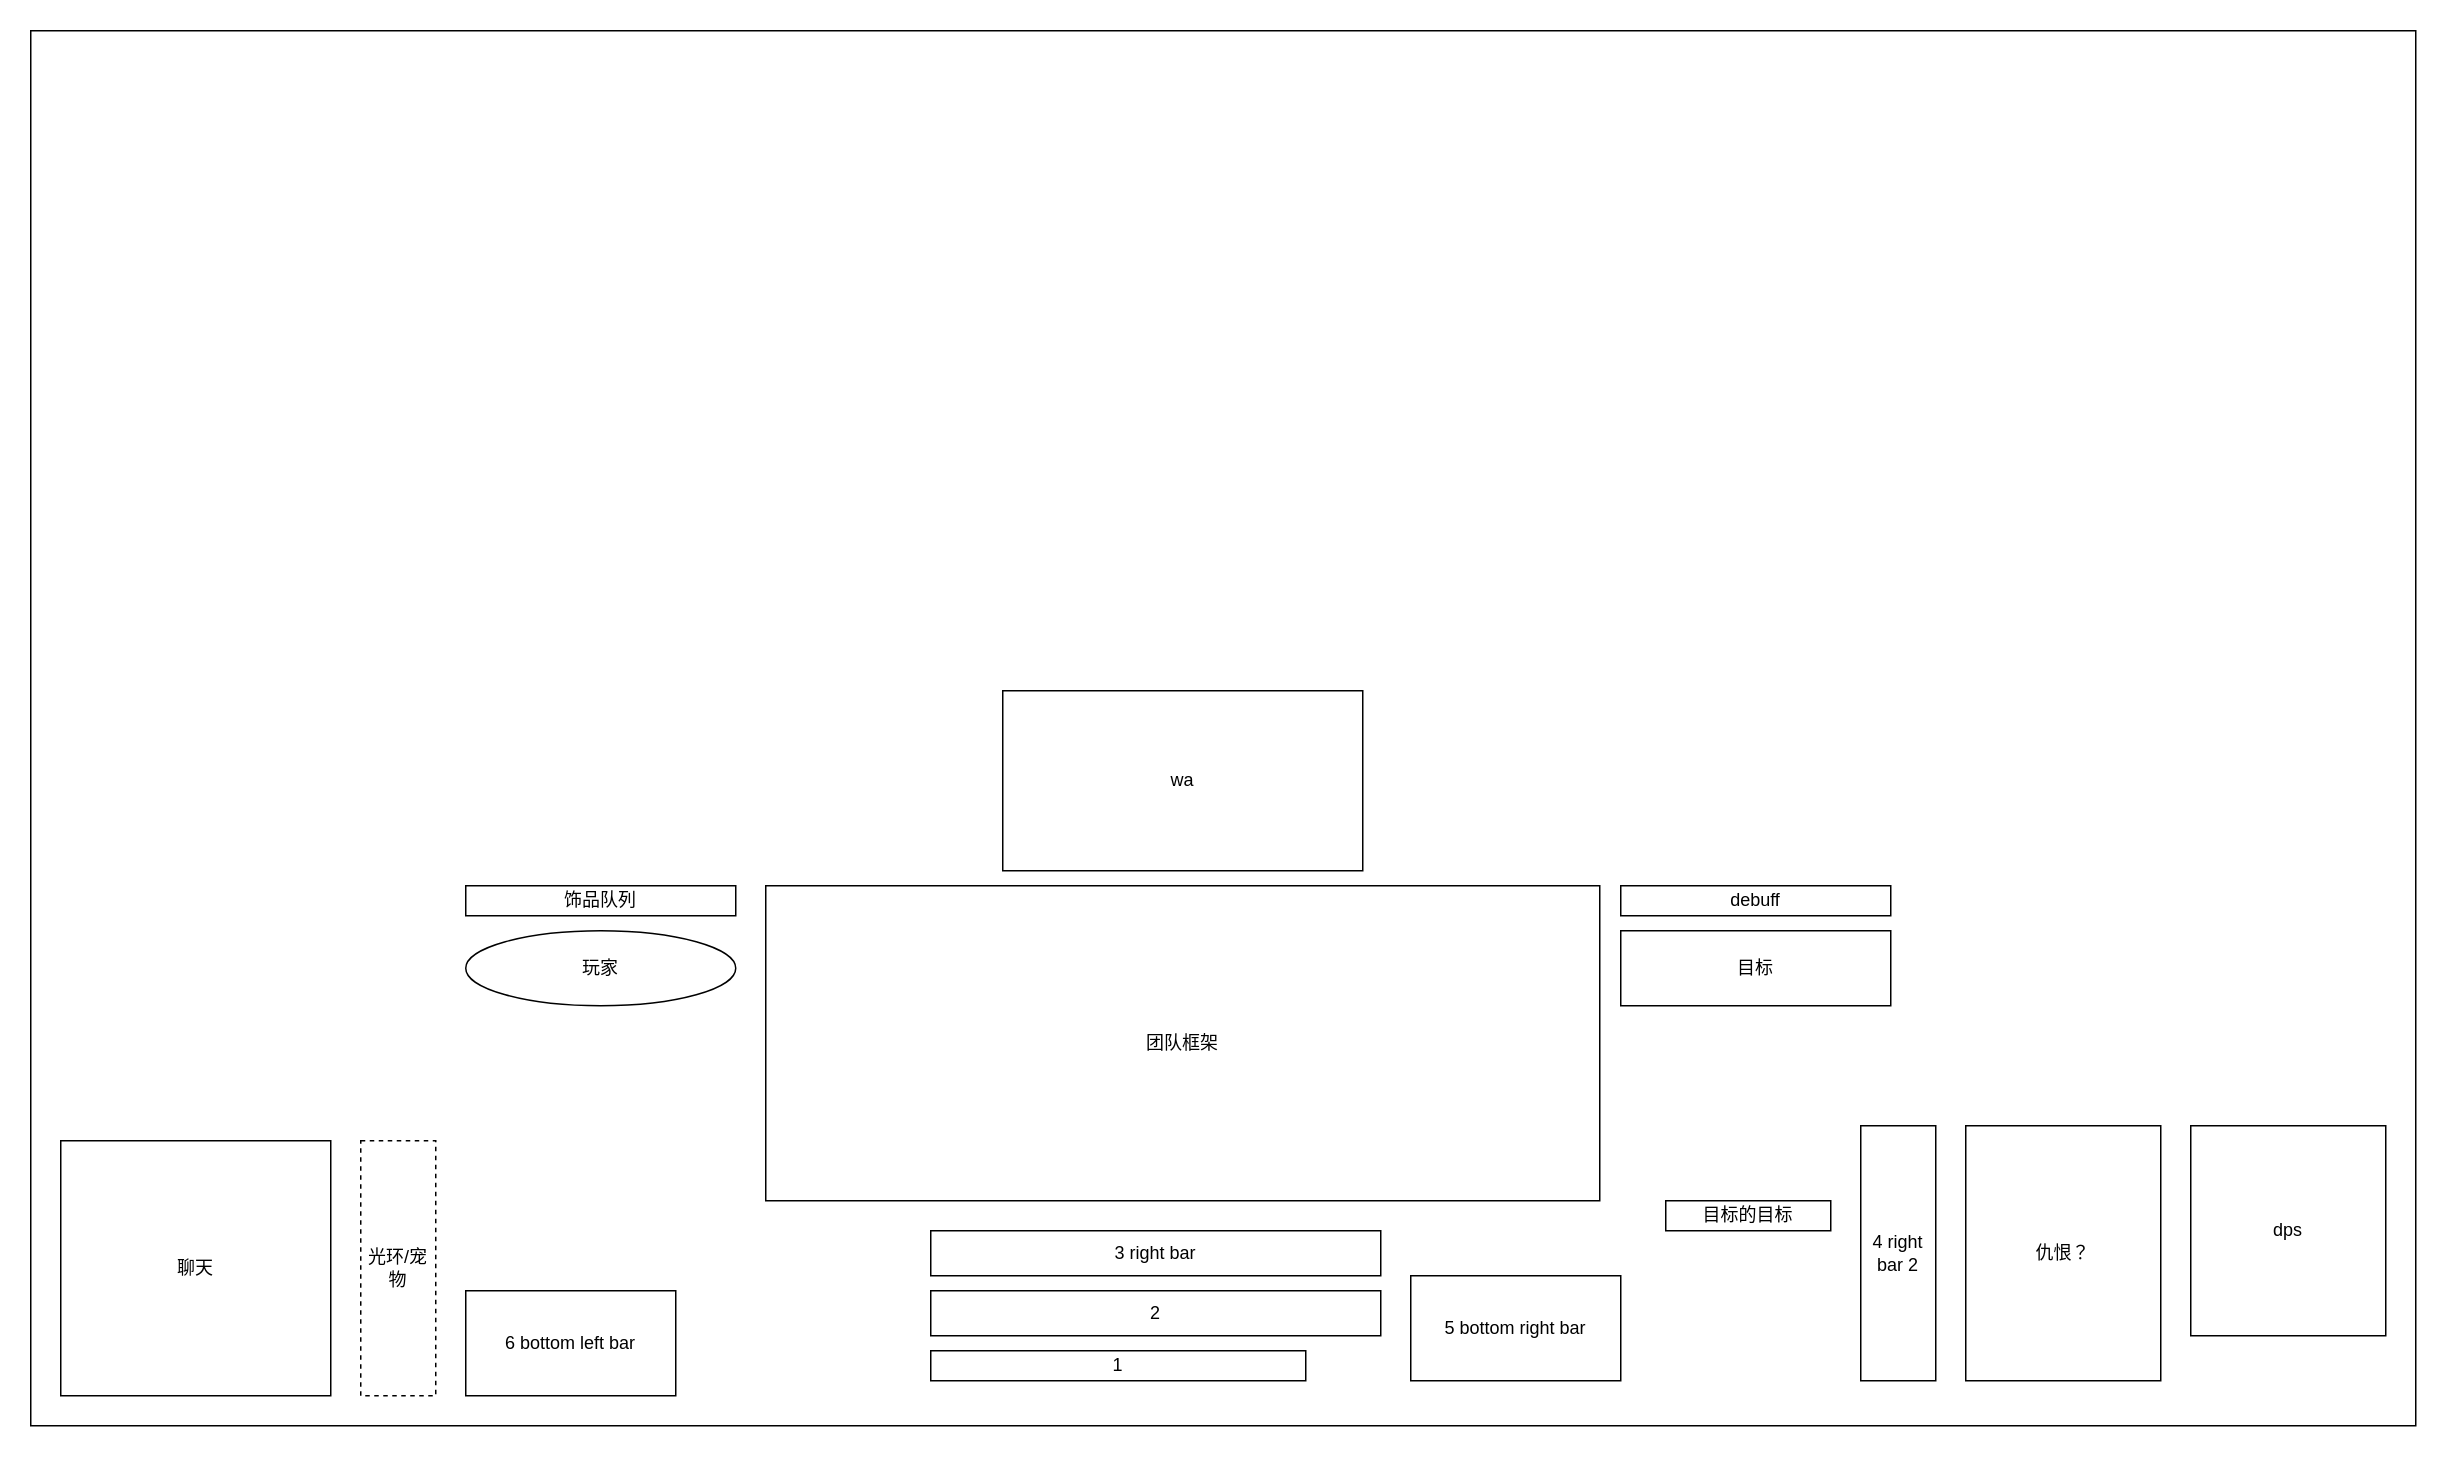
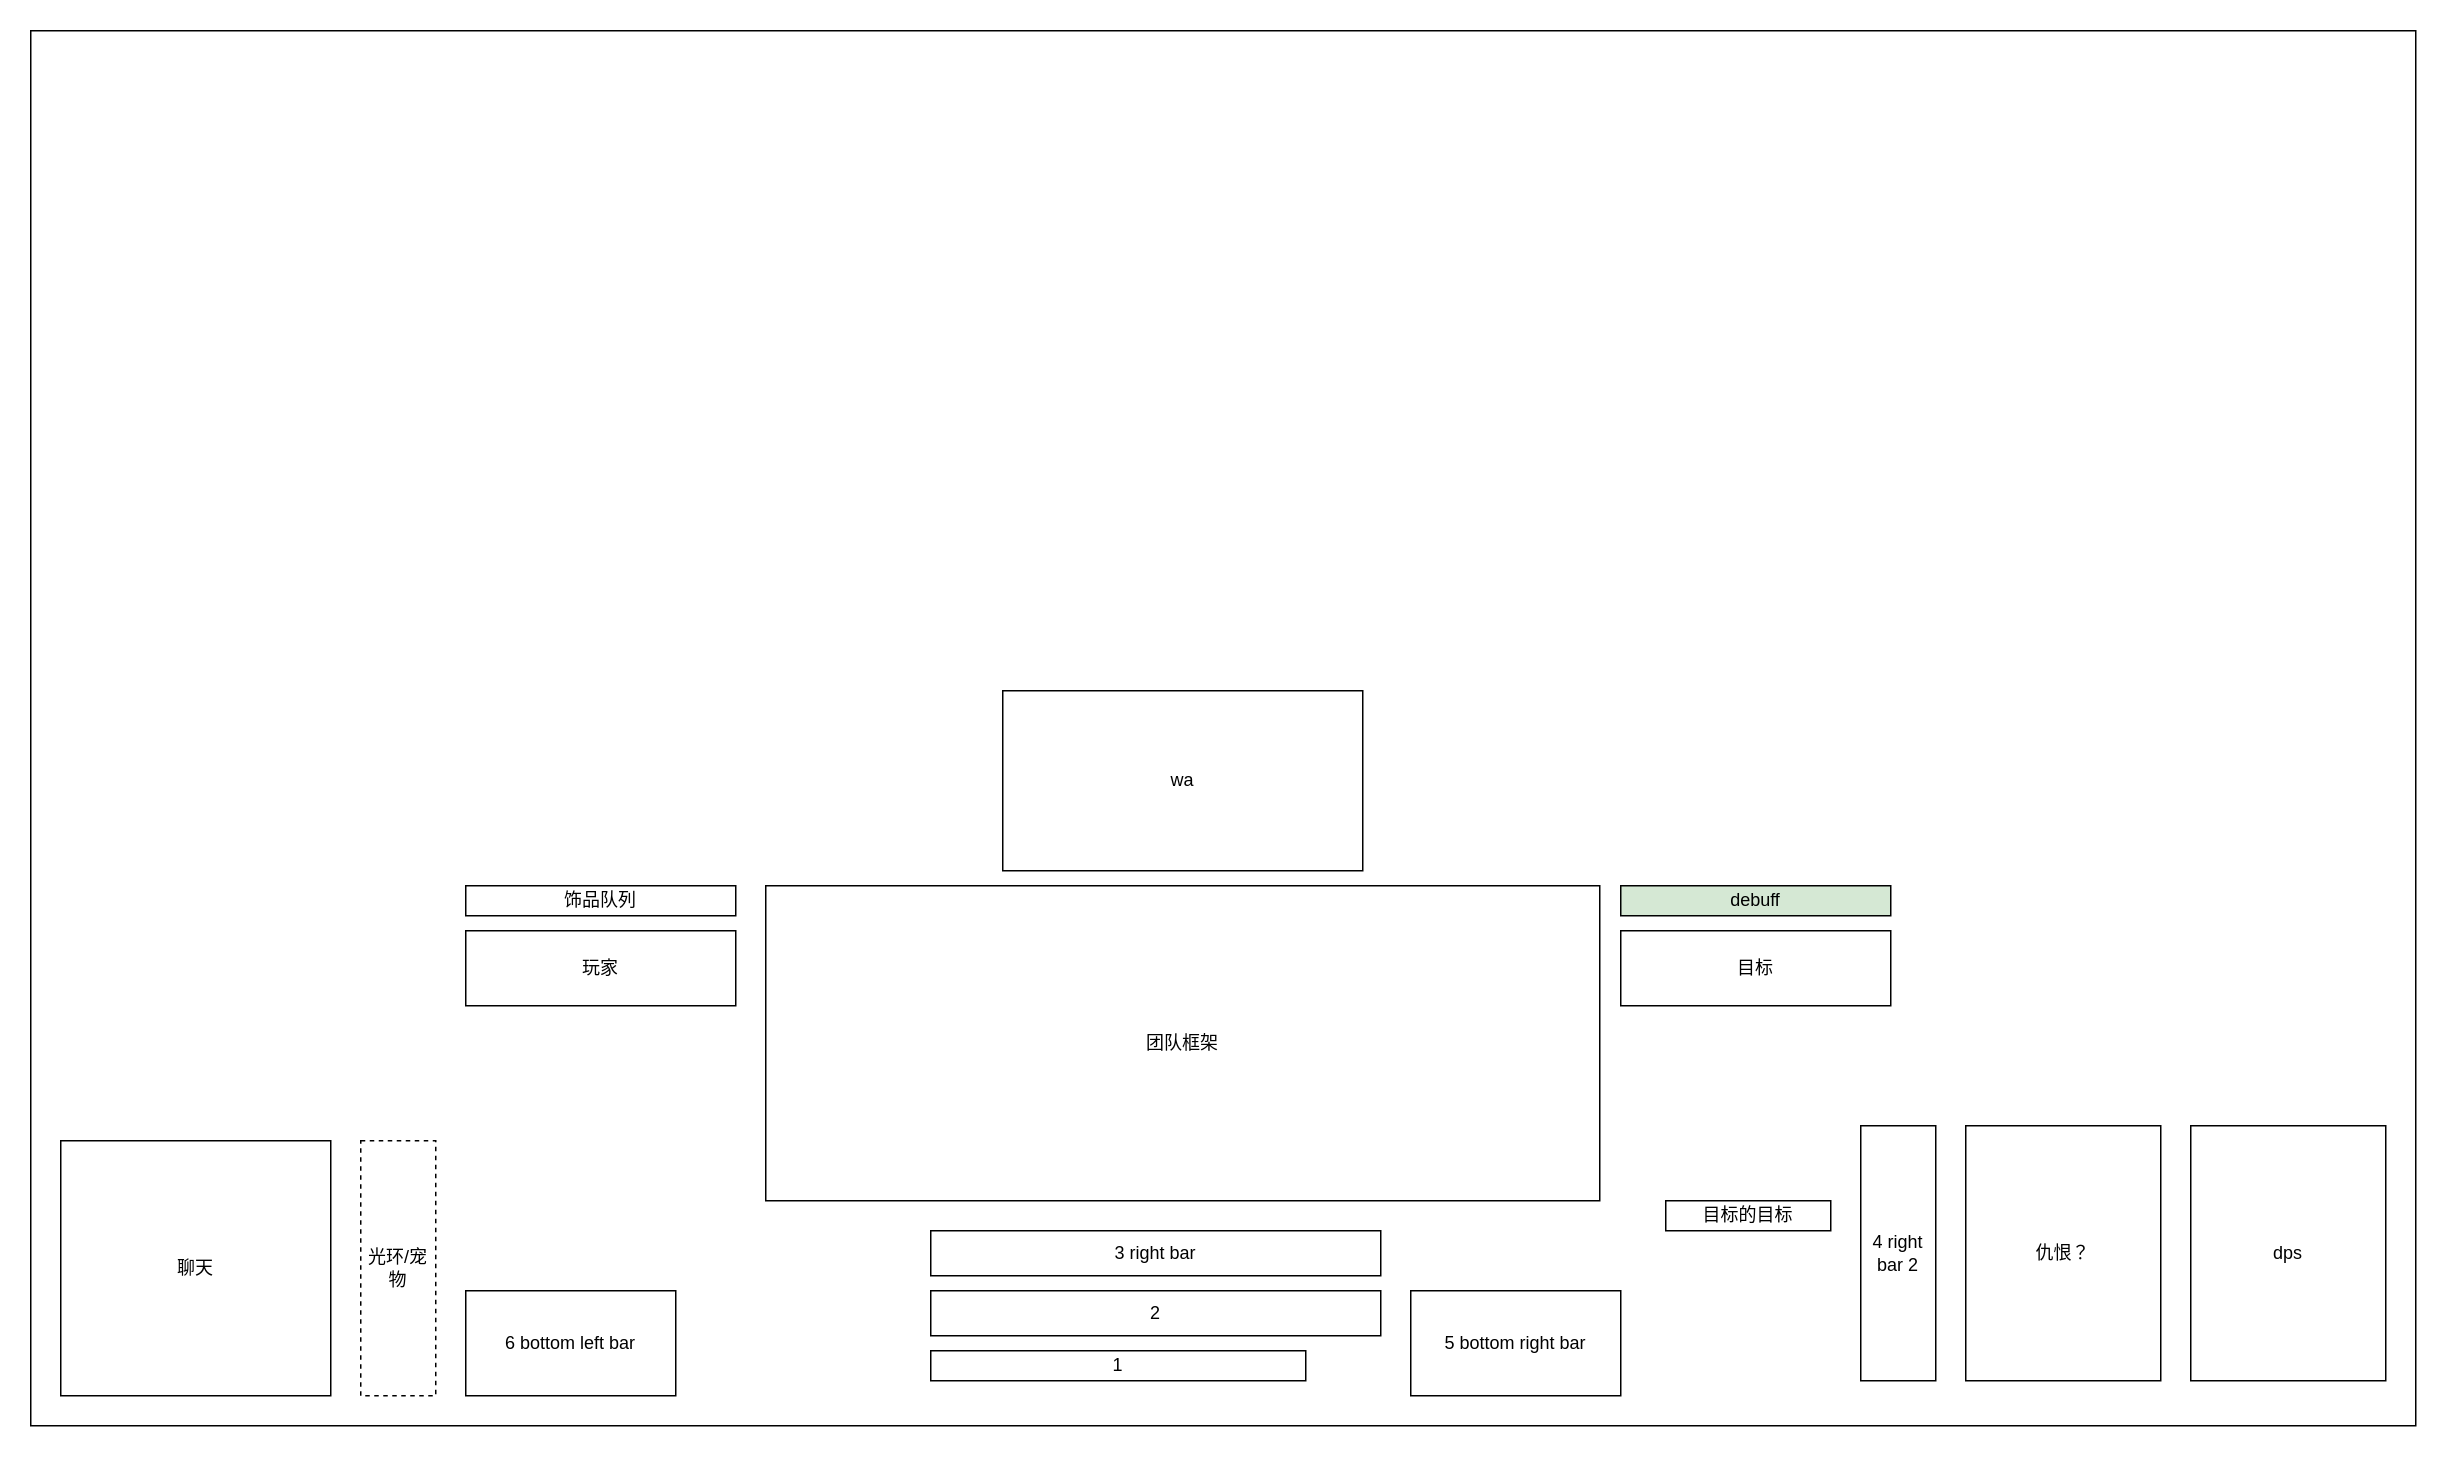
(1756, 901) -> (1756, 901)
(601, 968) -> (601, 968)
(2288, 1231) -> (2288, 1253)
(1516, 1328) -> (1516, 1343)
